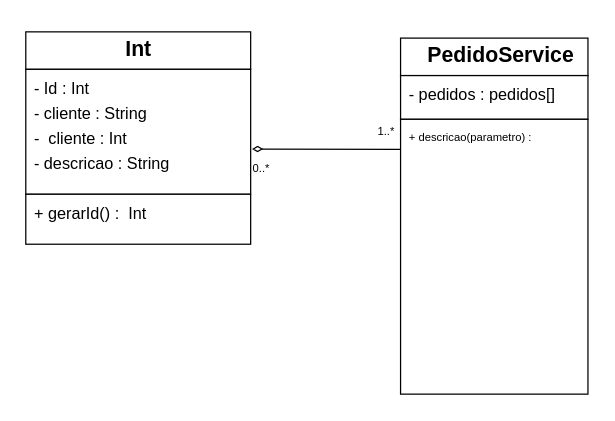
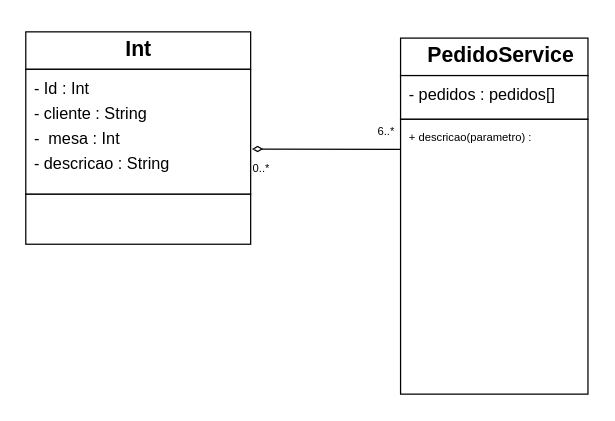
(388, 132) -> (388, 132)
(95, 138) -> (85, 138)
(119, 213) -> none
